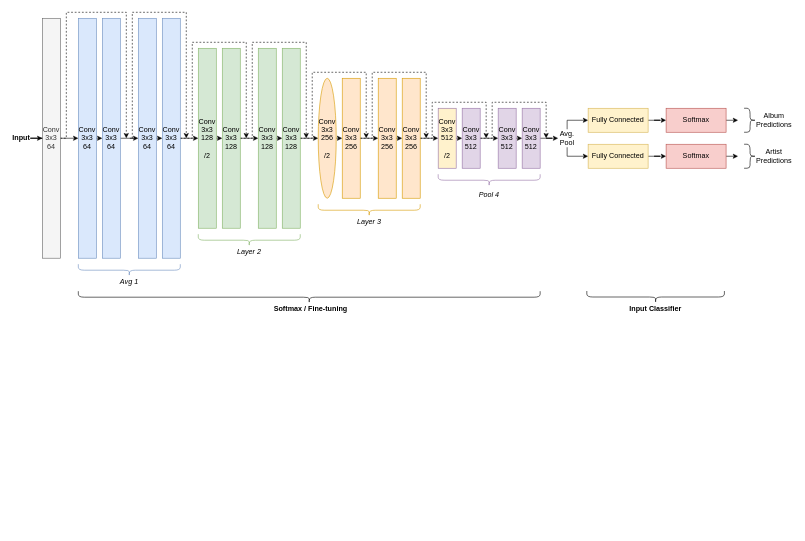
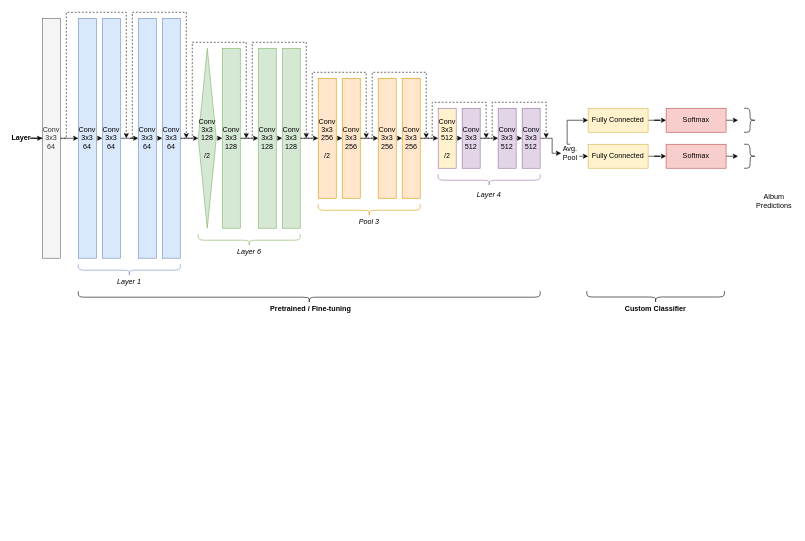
(774, 120) -> (774, 201)
(21, 138) -> (21, 138)
(207, 138) -> (207, 138)
(327, 138) -> (327, 138)
(567, 138) -> (570, 153)
(774, 156) -> none
(489, 195) -> (489, 195)
(369, 222) -> (369, 222)
(249, 252) -> (249, 252)
(129, 282) -> (129, 282)
(311, 309) -> (311, 309)
(656, 309) -> (656, 309)
